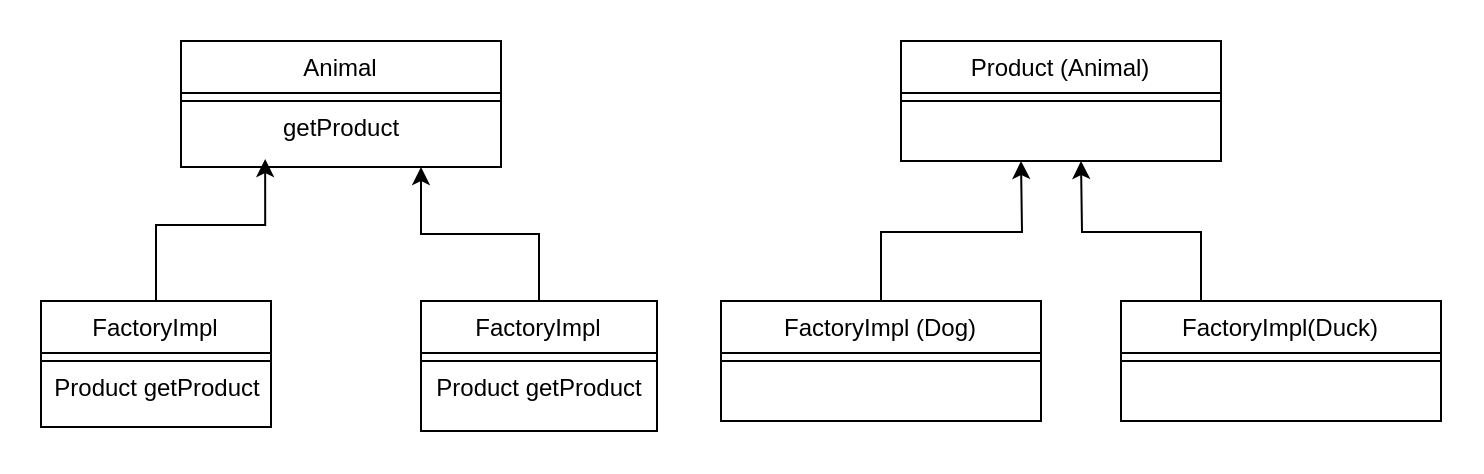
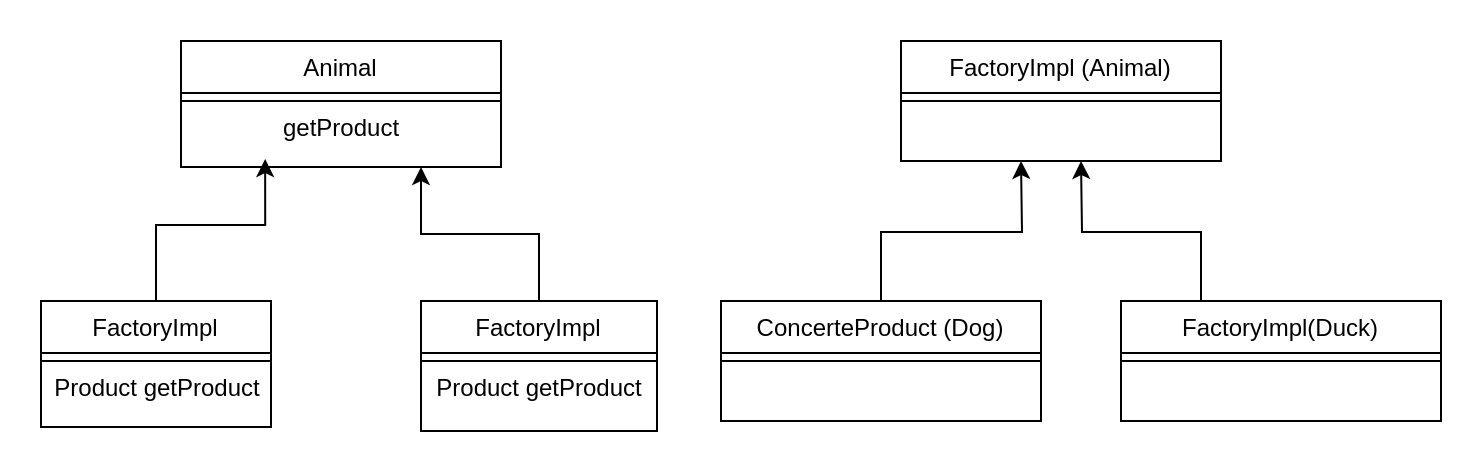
(1060, 68) -> (1060, 68)
(880, 328) -> (880, 328)
